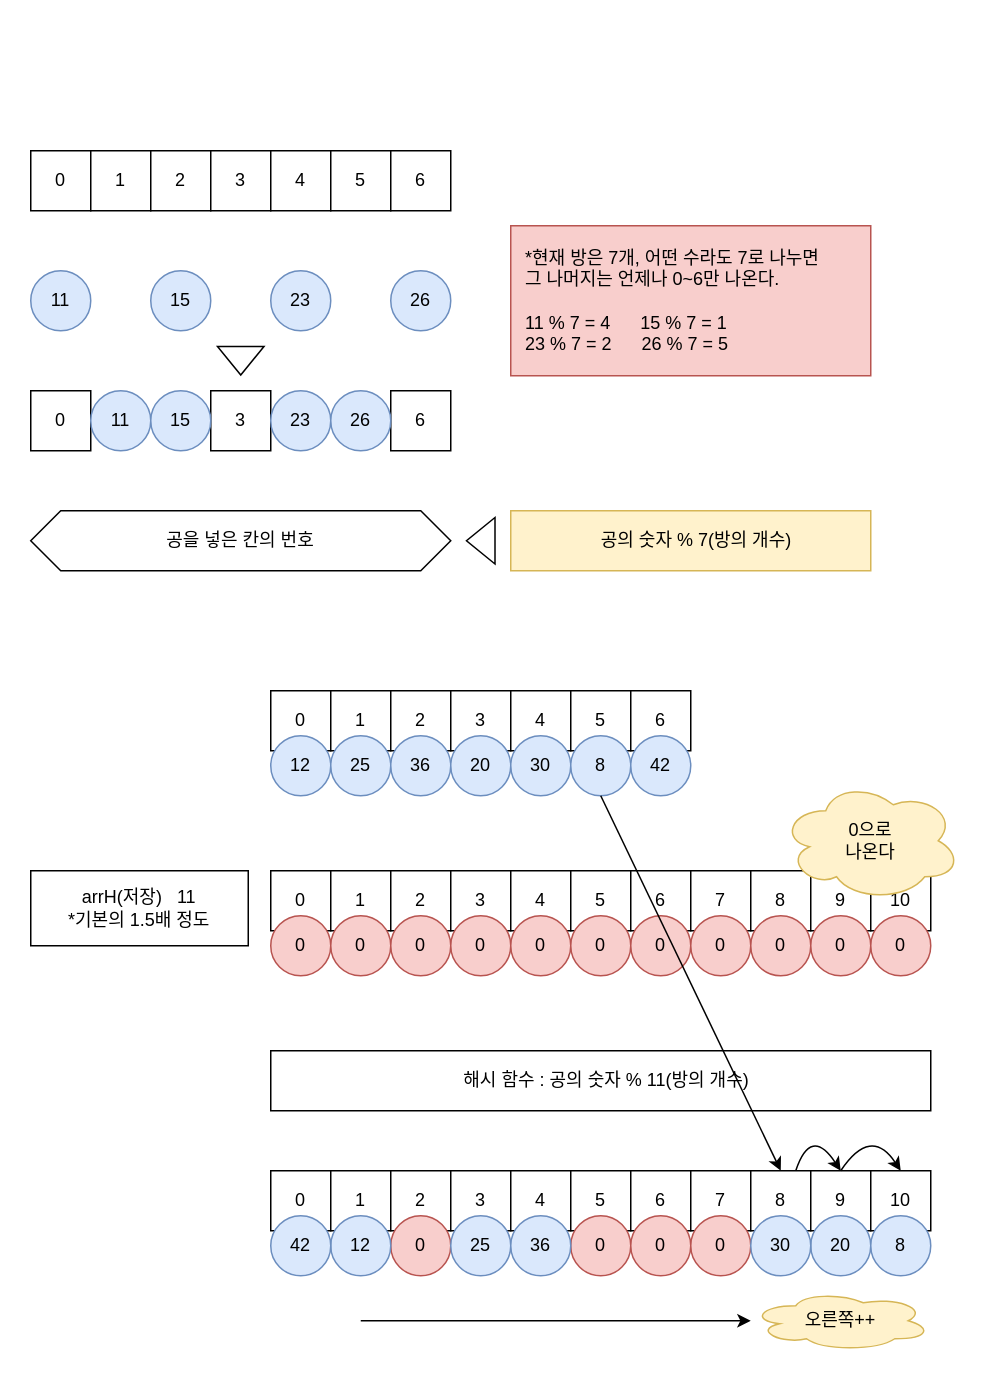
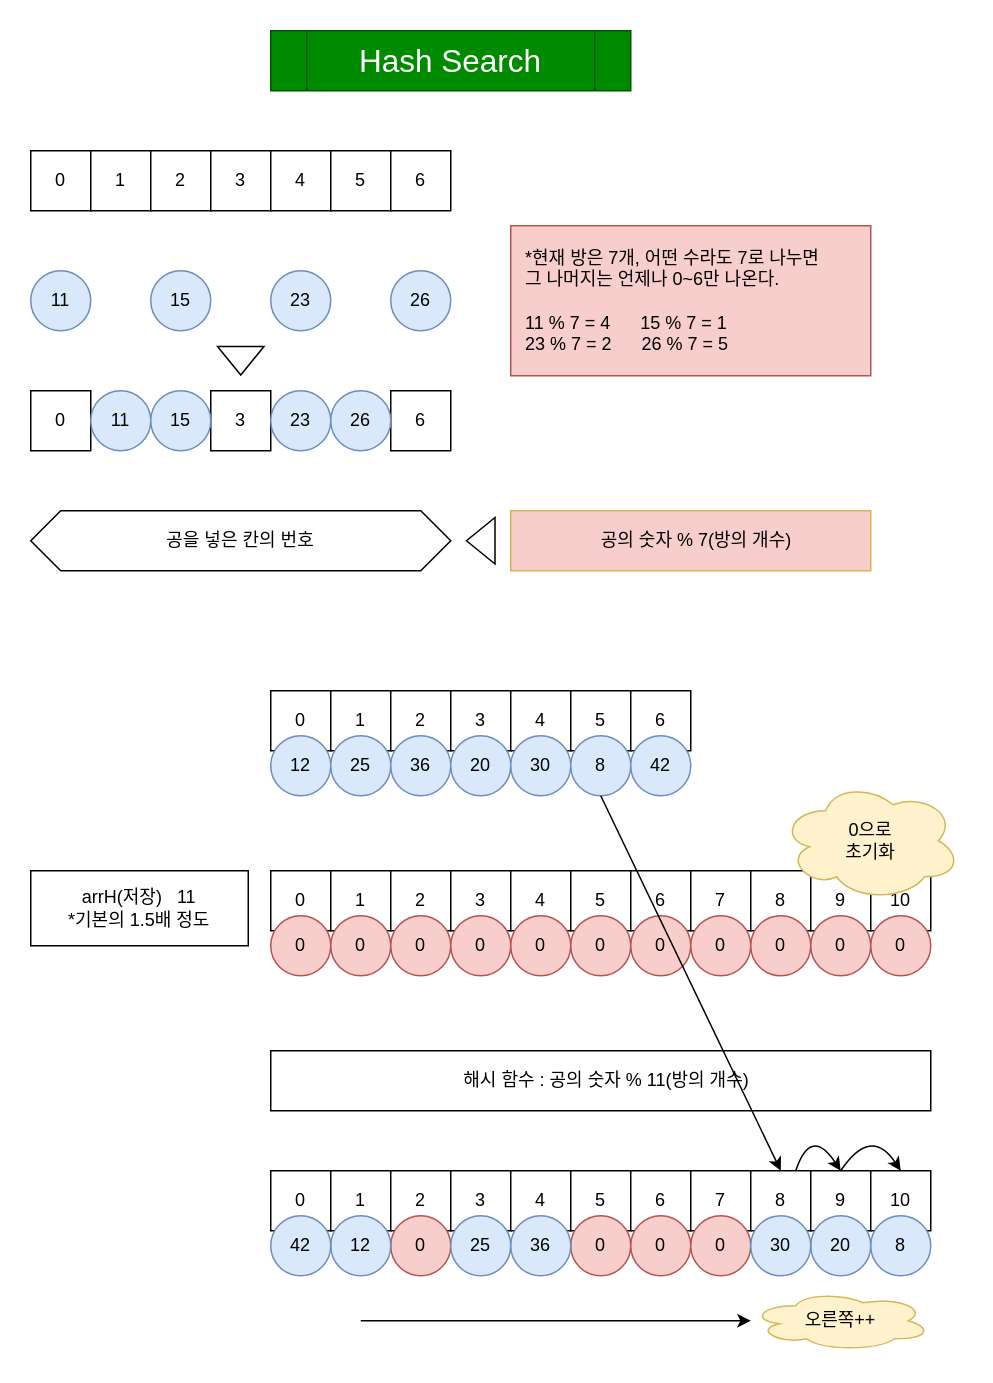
none -> (451, 61)
(691, 541) -> (691, 541)
(871, 841) -> (871, 841)
